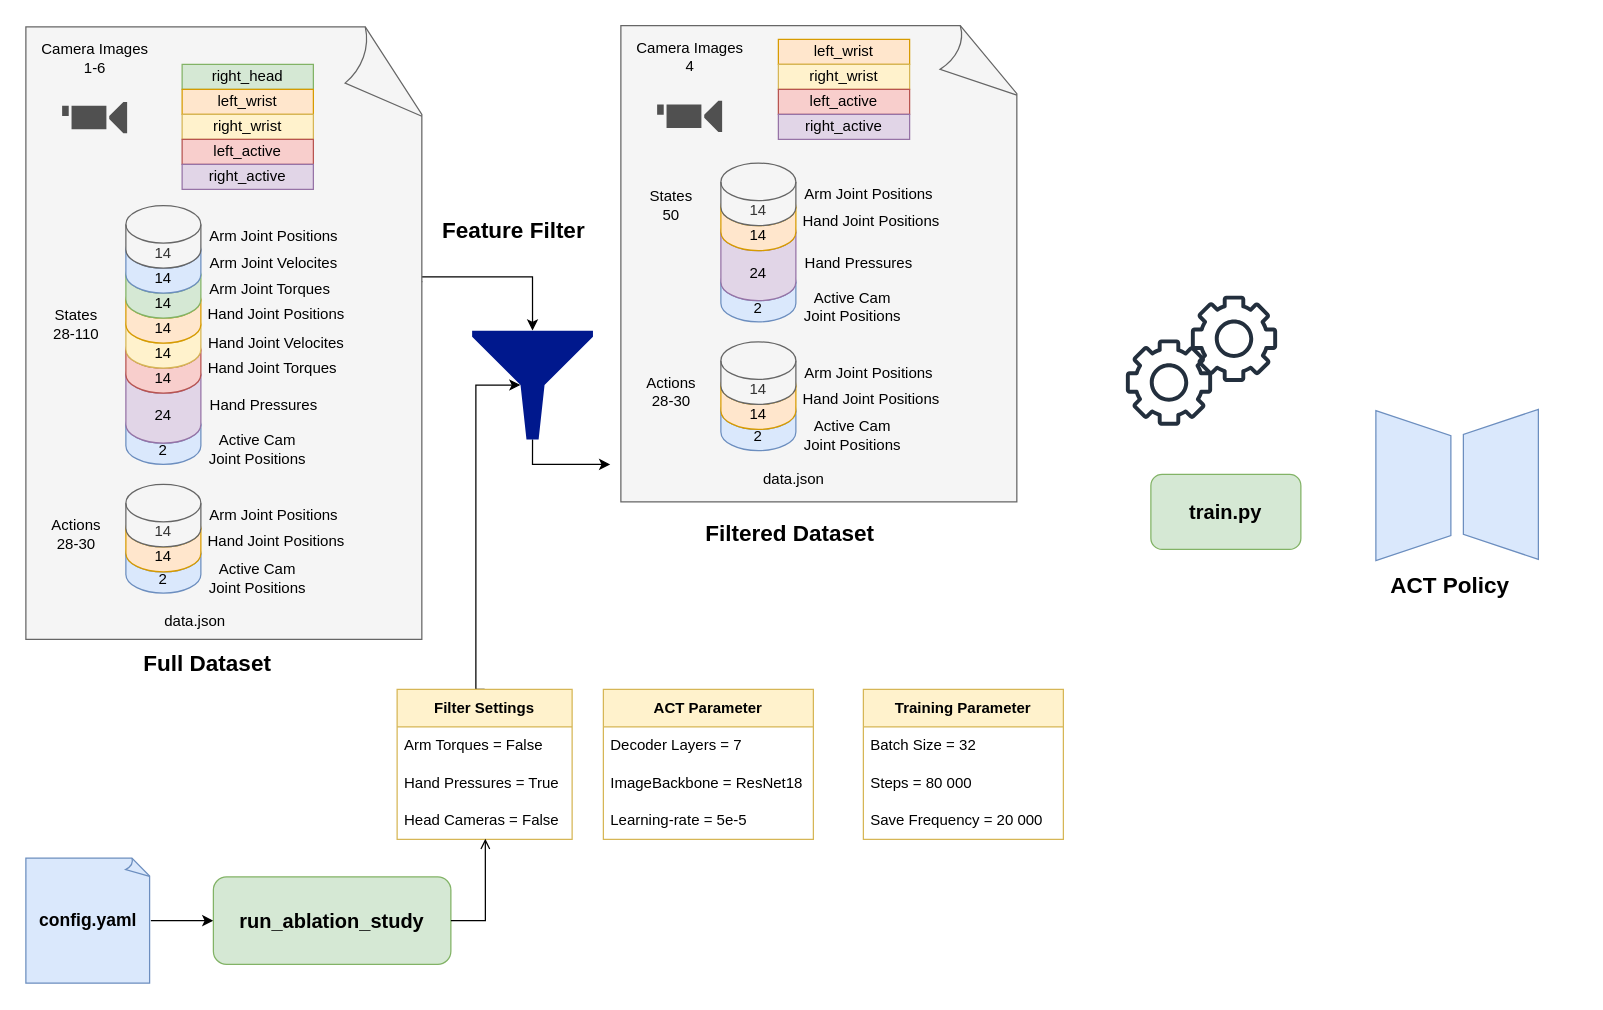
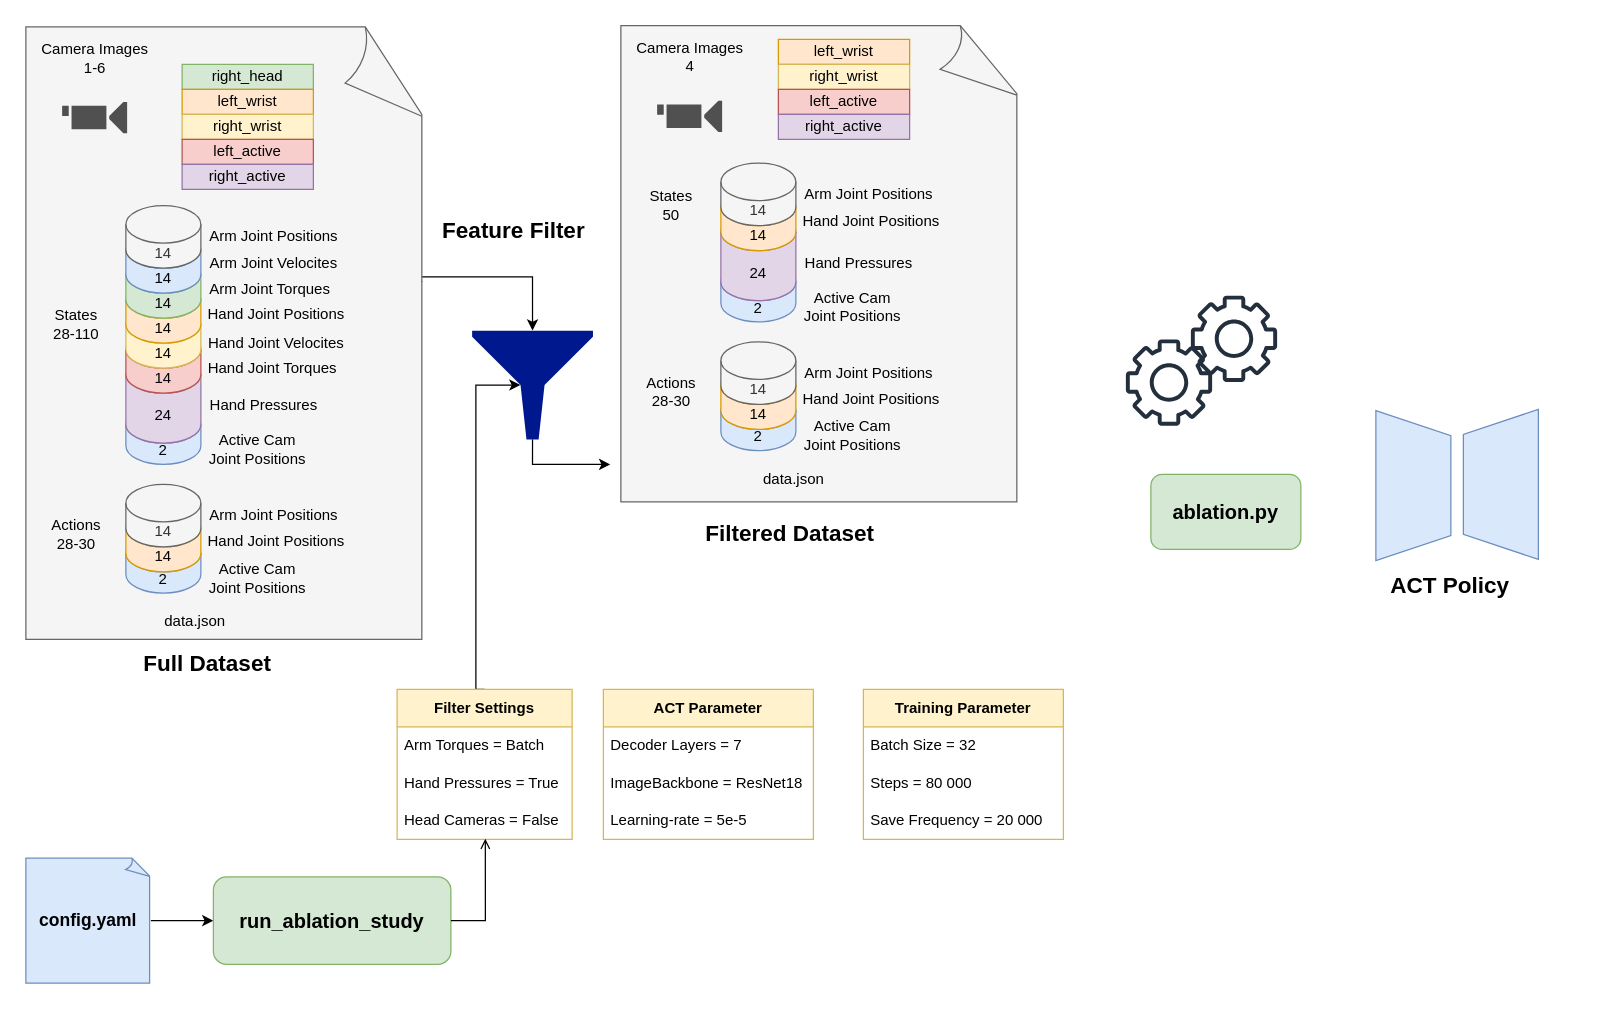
(1226, 512) -> (1226, 512)
(476, 746) -> (478, 746)
